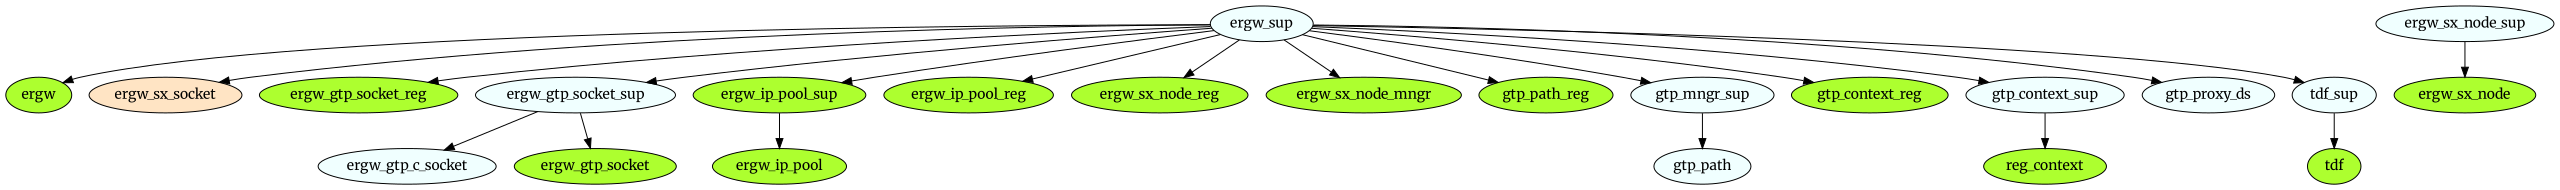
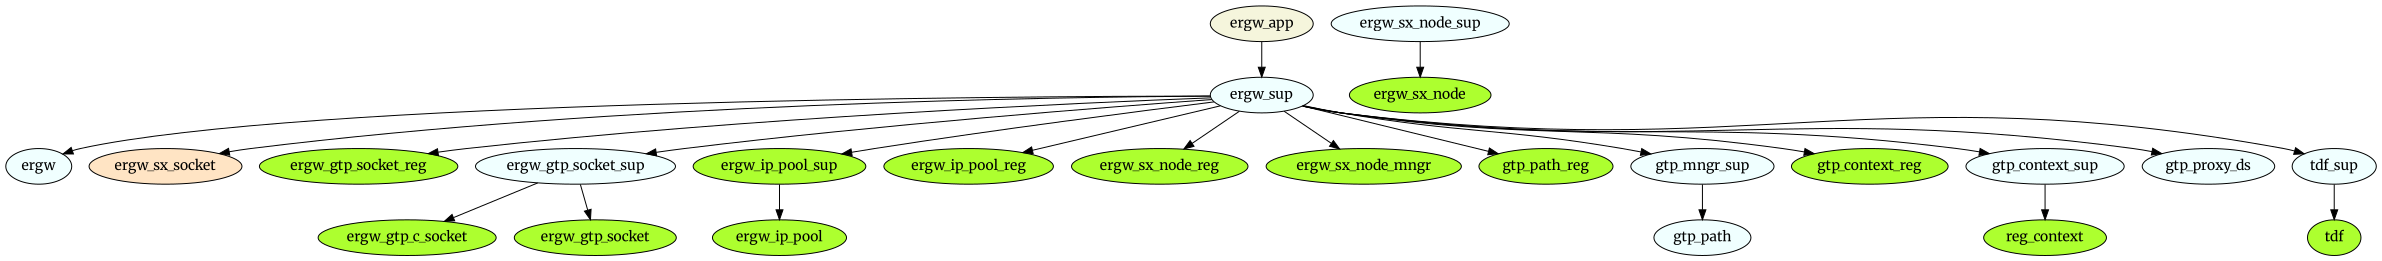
none -> (1262, 24)
(39, 95) -> (39, 166)
(407, 166) -> (407, 238)
